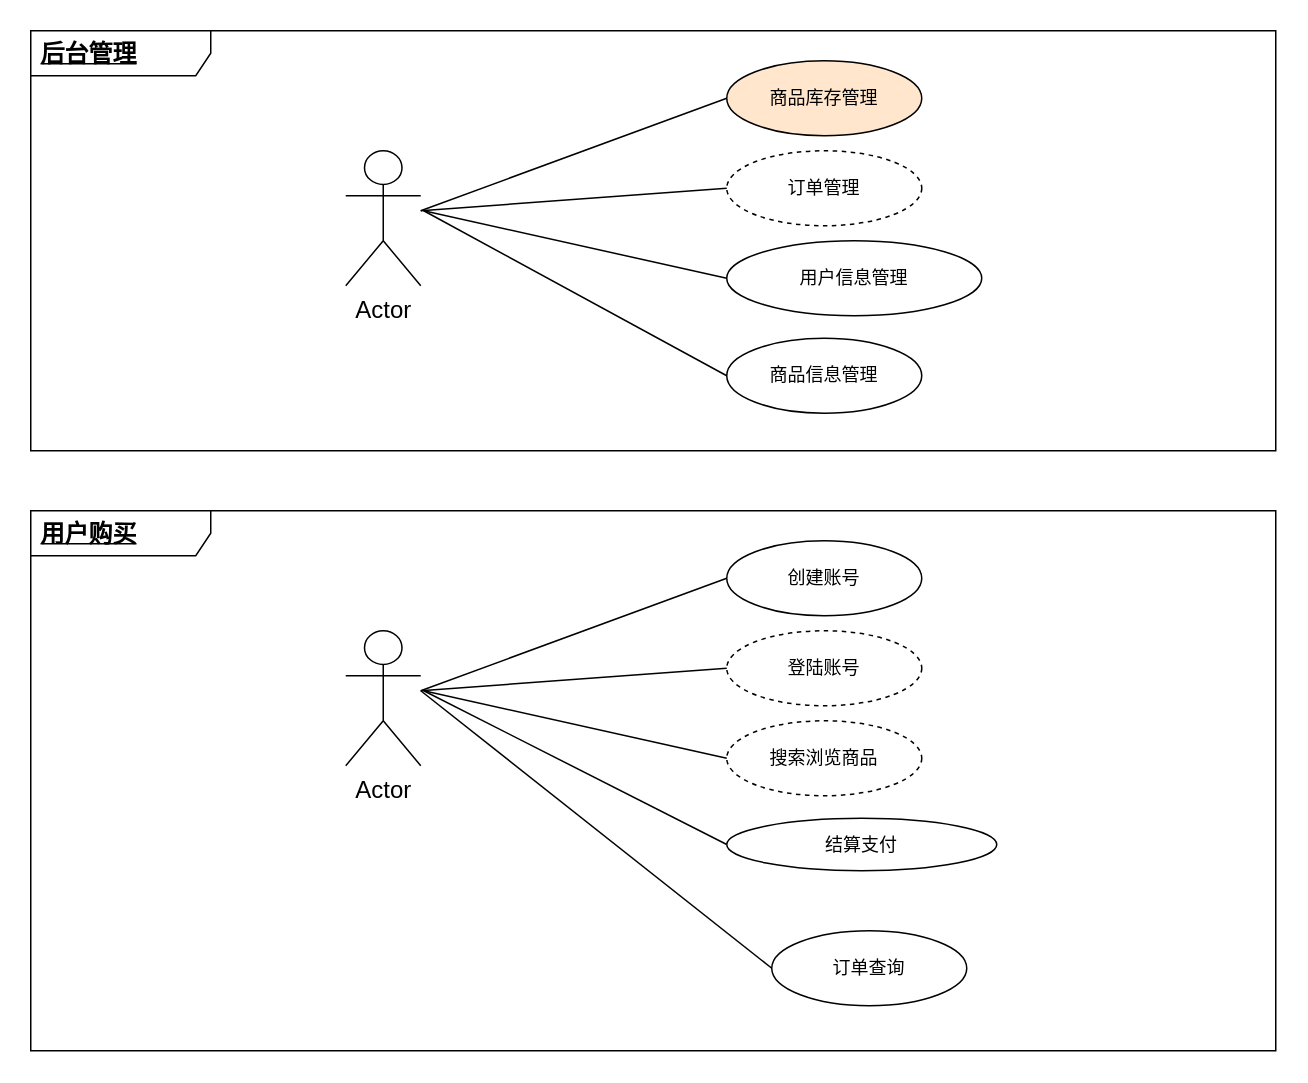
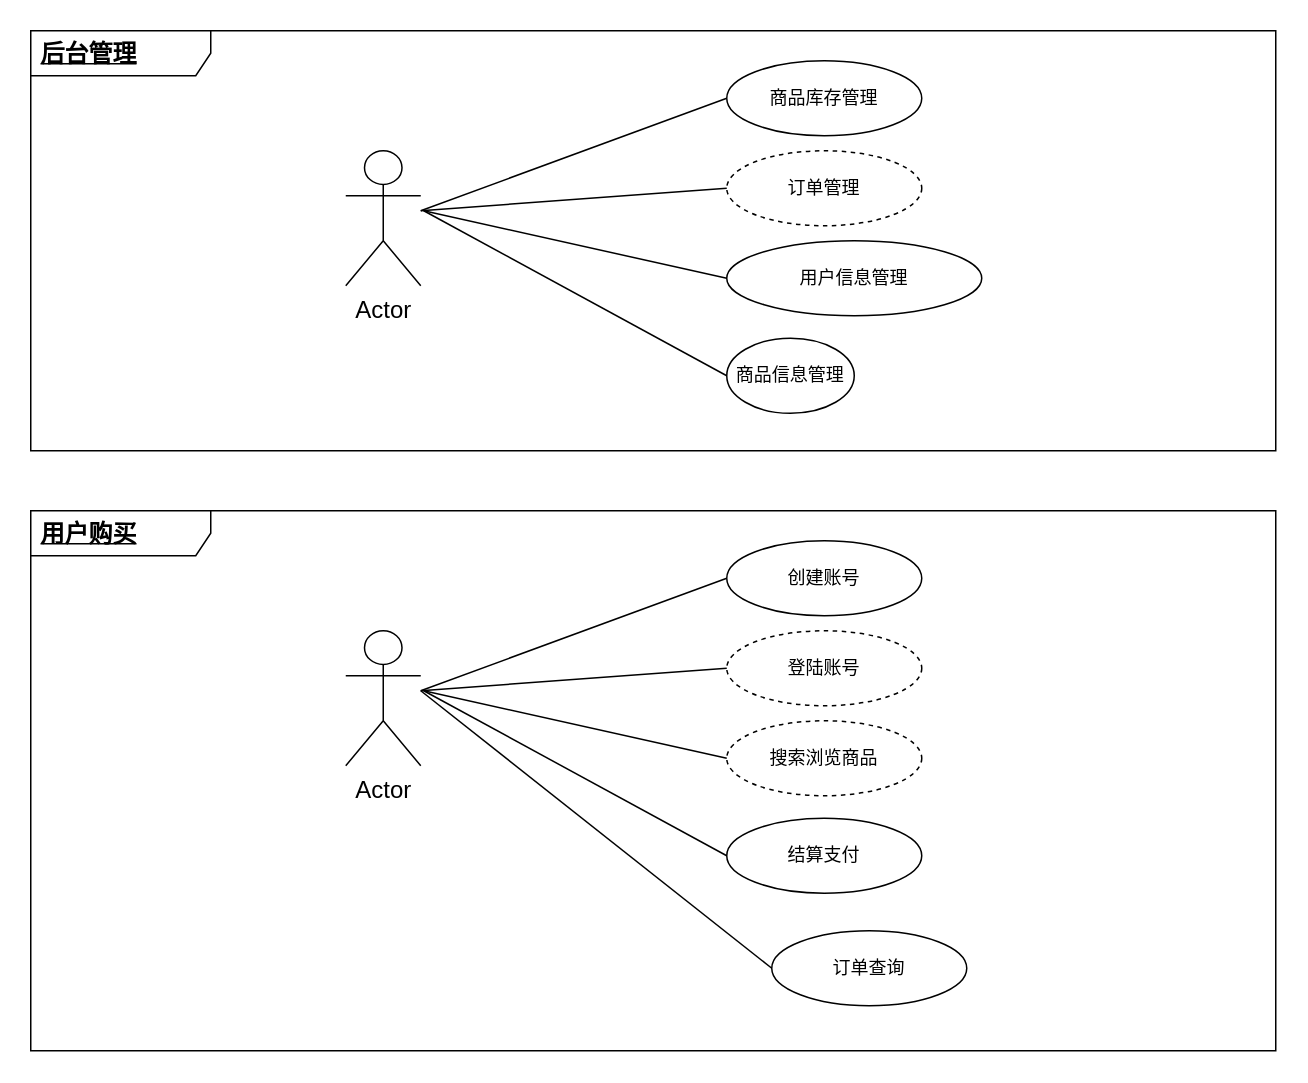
(824, 98) -> (824, 98)
(824, 376) -> (791, 376)
(862, 845) -> (824, 856)
